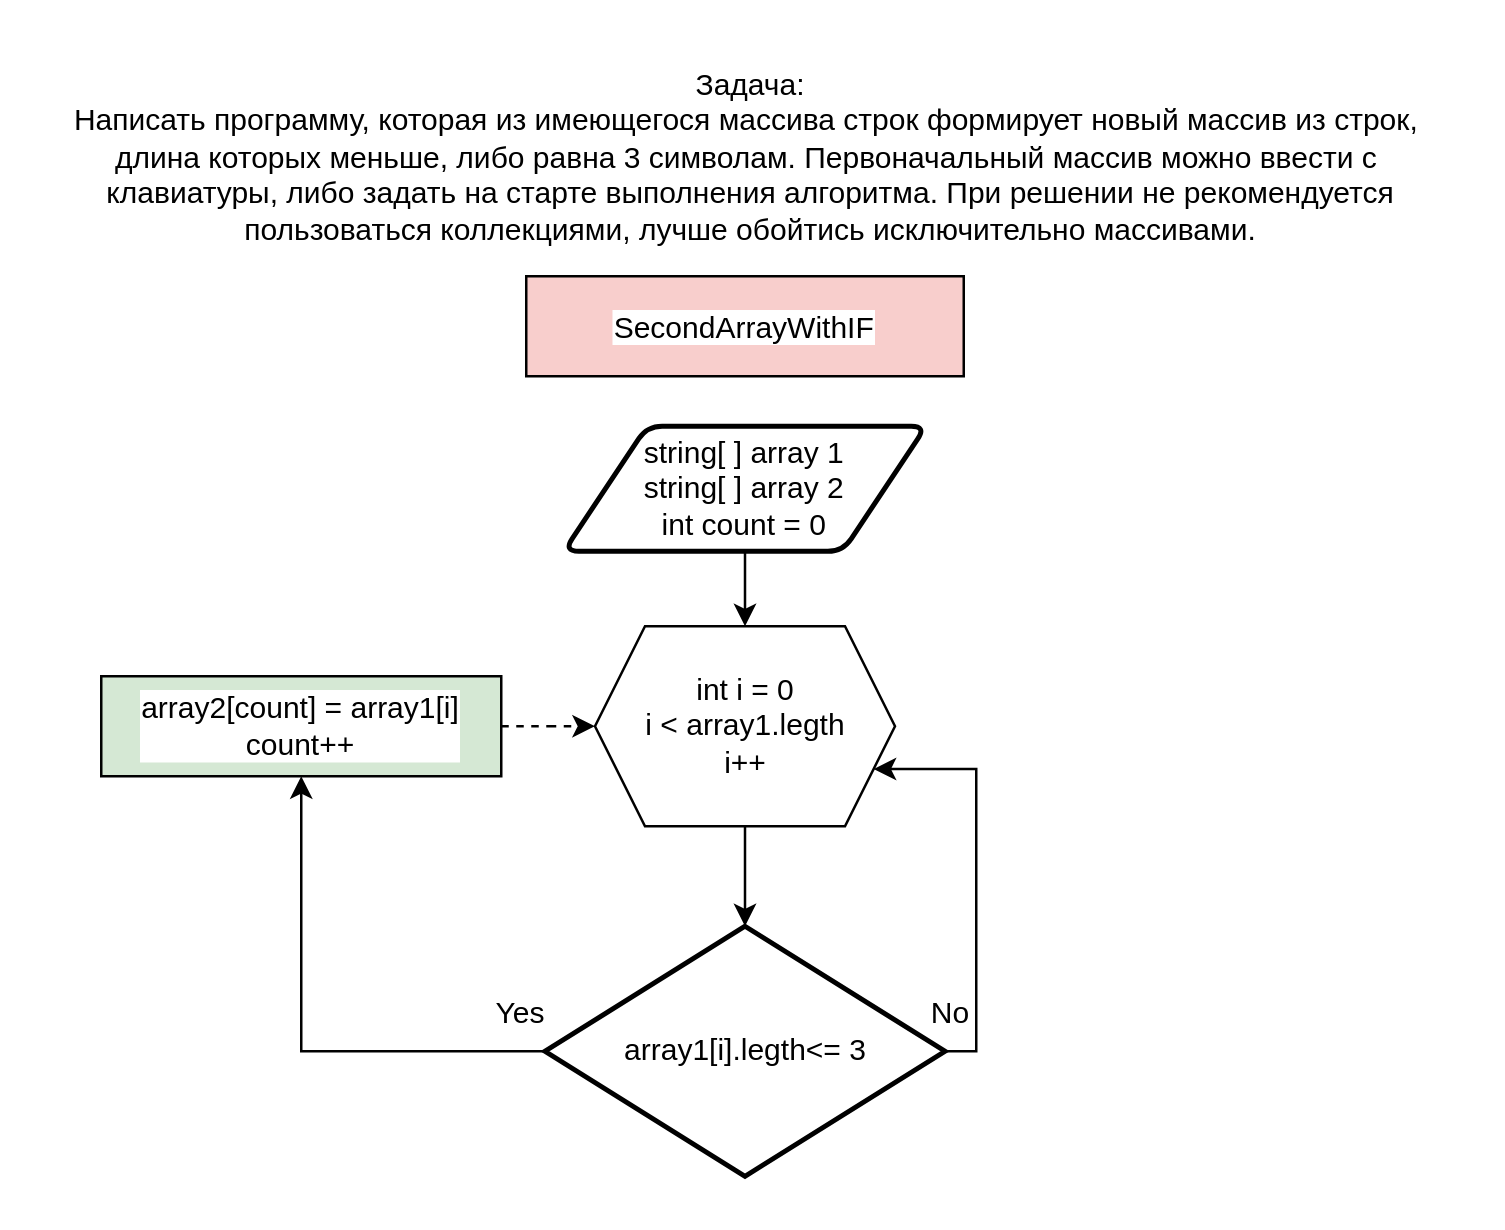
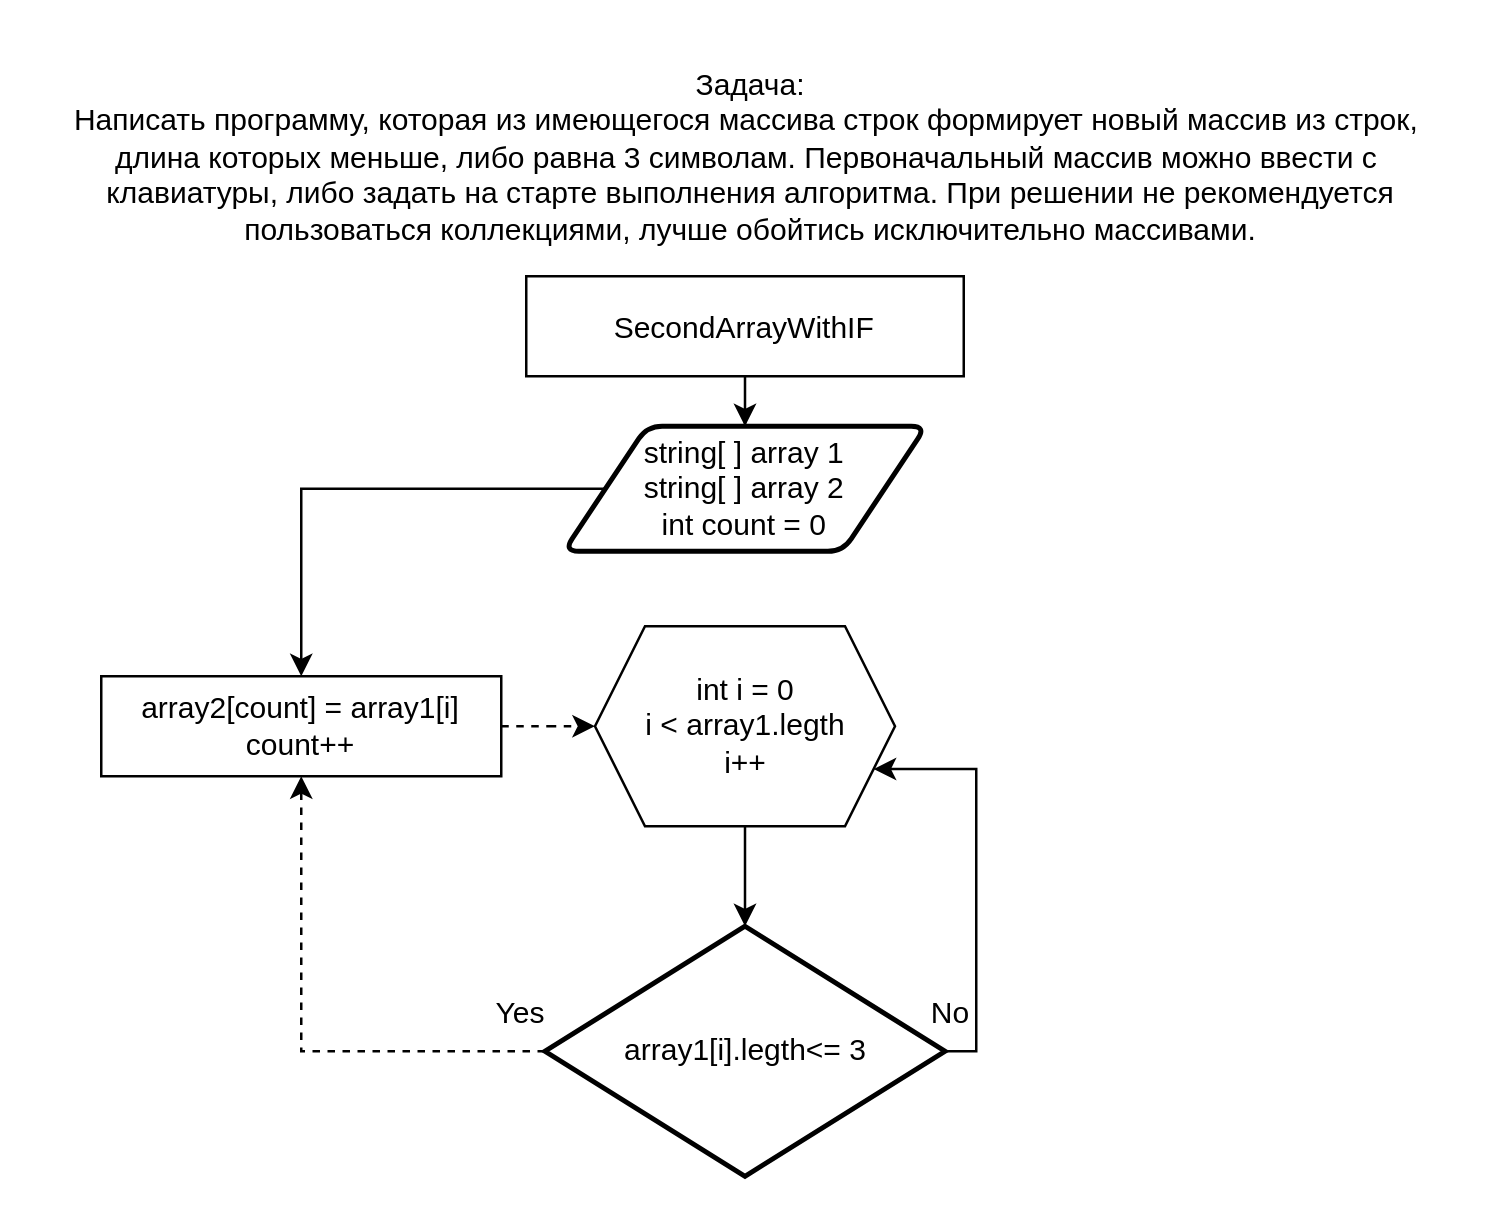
(745, 326) -> (745, 326)
none -> (745, 409)
(745, 596) -> (367, 489)
(301, 726) -> (301, 726)
(301, 1043) -> (301, 1043)
